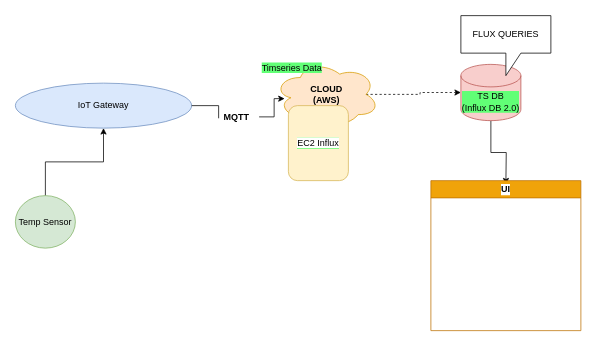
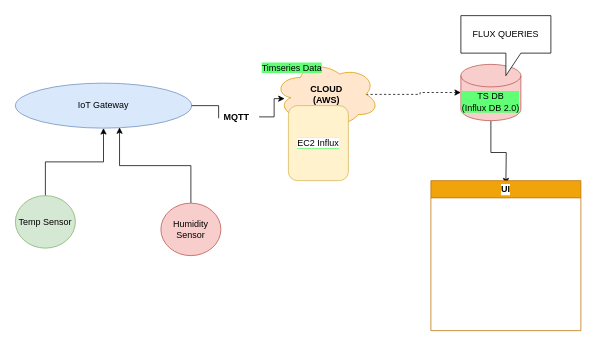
none -> (141, 165)
none -> (191, 229)
